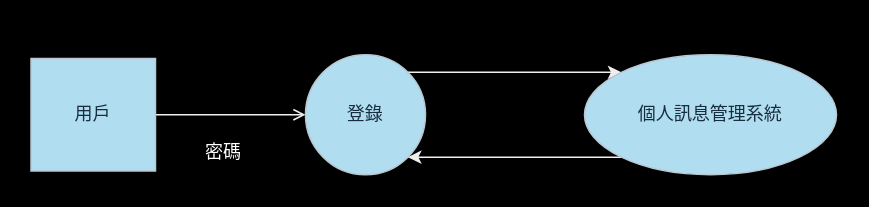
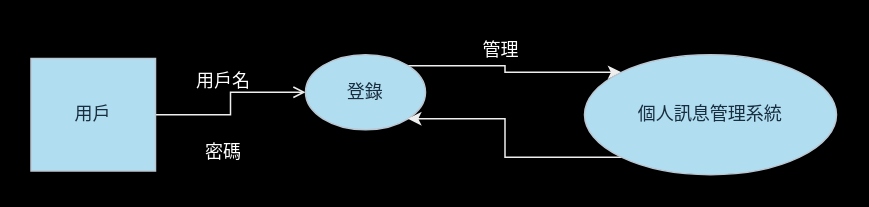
none -> (500, 50)
none -> (223, 82)
(365, 115) -> (365, 92)
